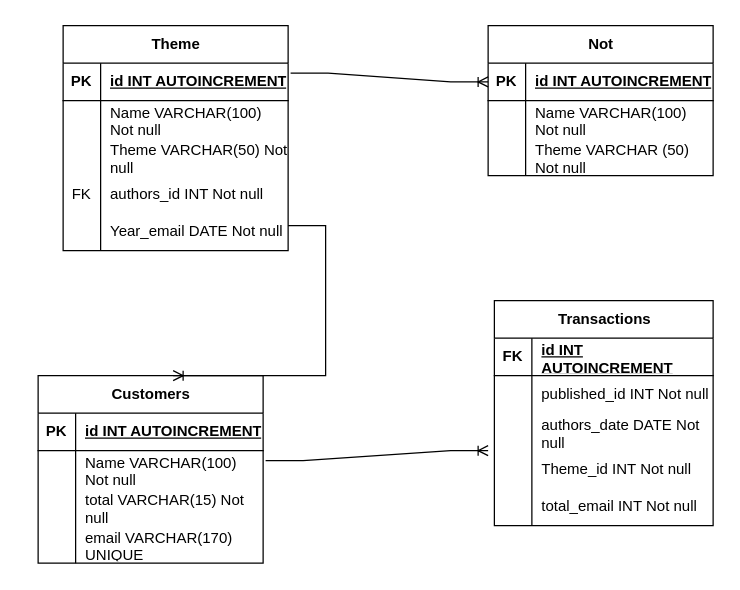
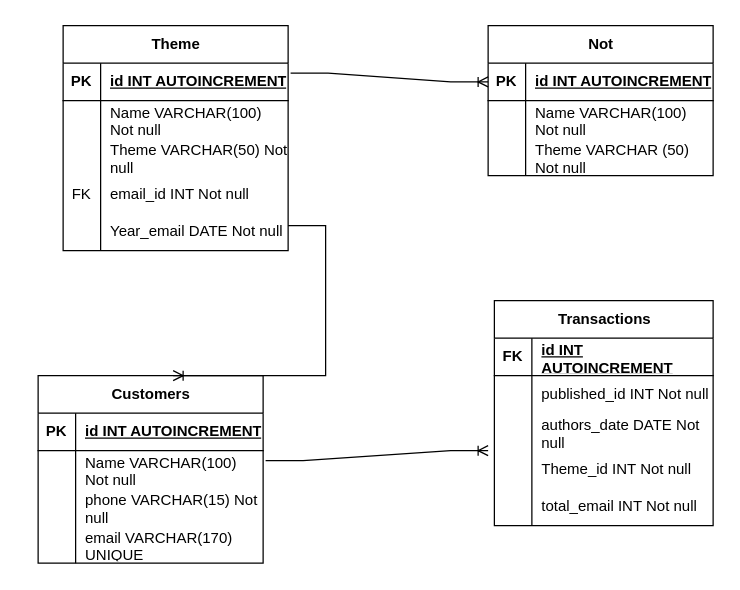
(196, 194) -> (183, 194)
(174, 507) -> (174, 507)
